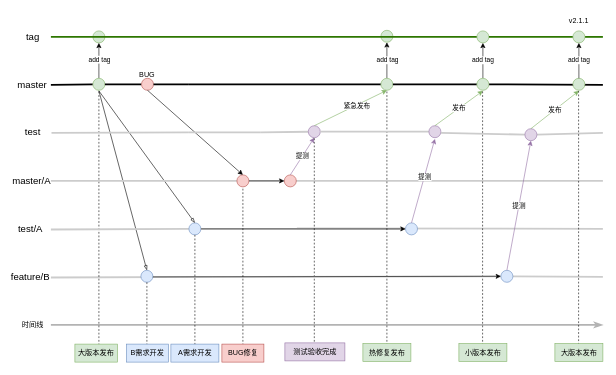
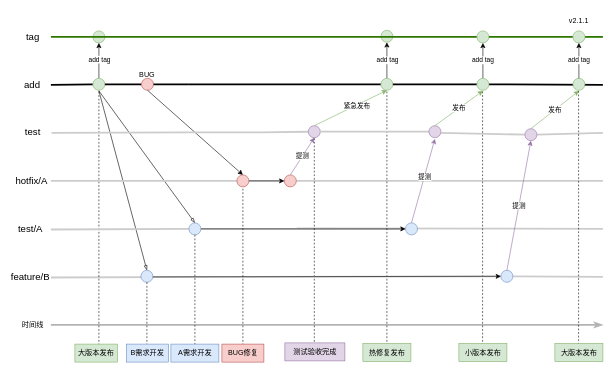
(32, 84) -> (32, 84)
(32, 181) -> (32, 181)
